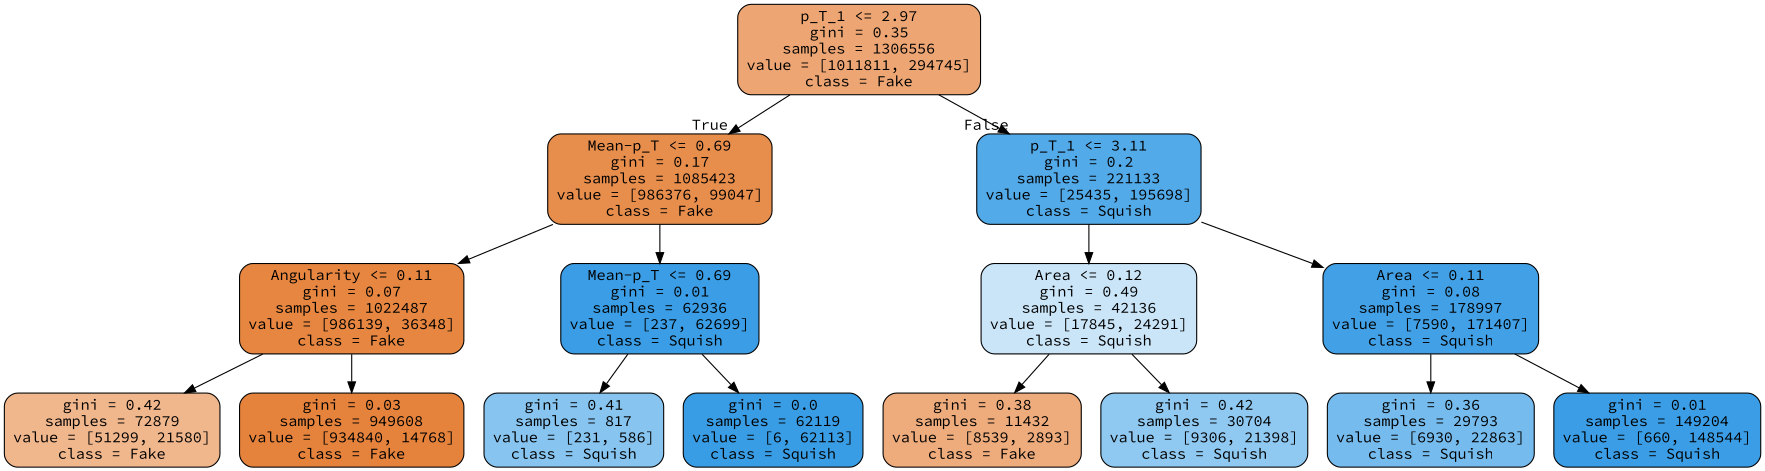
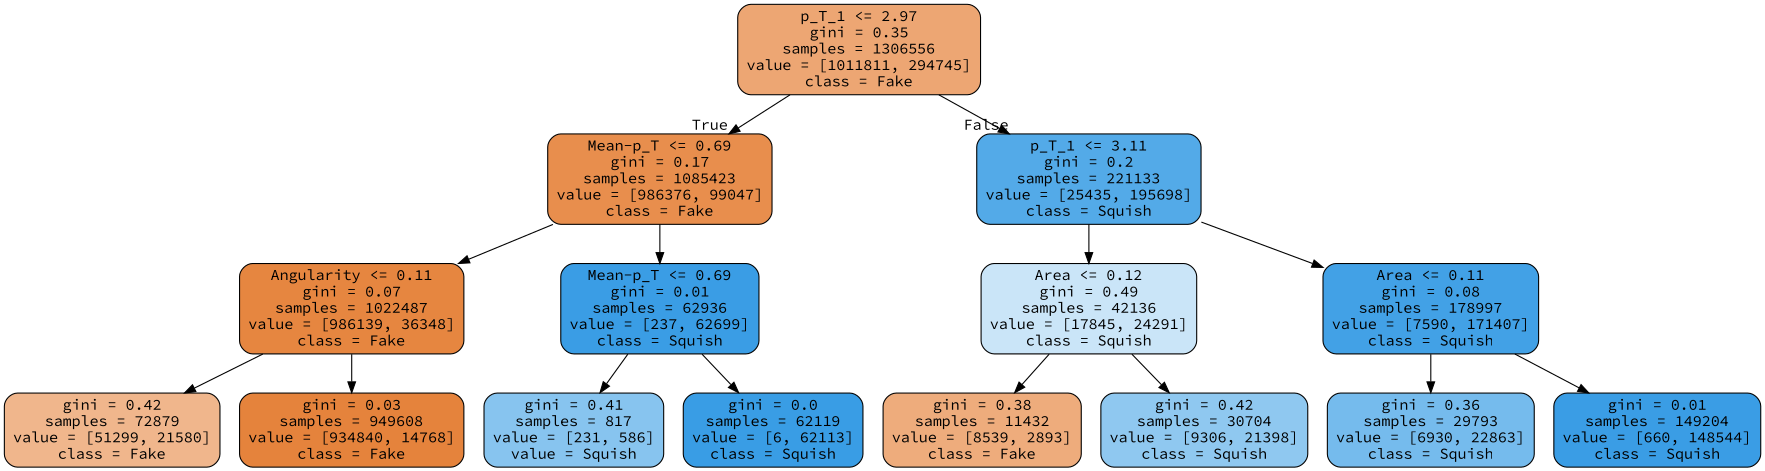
(574, 430) -> (574, 430)
